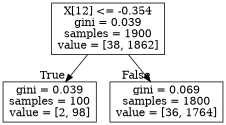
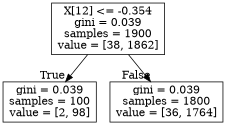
(166, 102) -> (166, 102)
